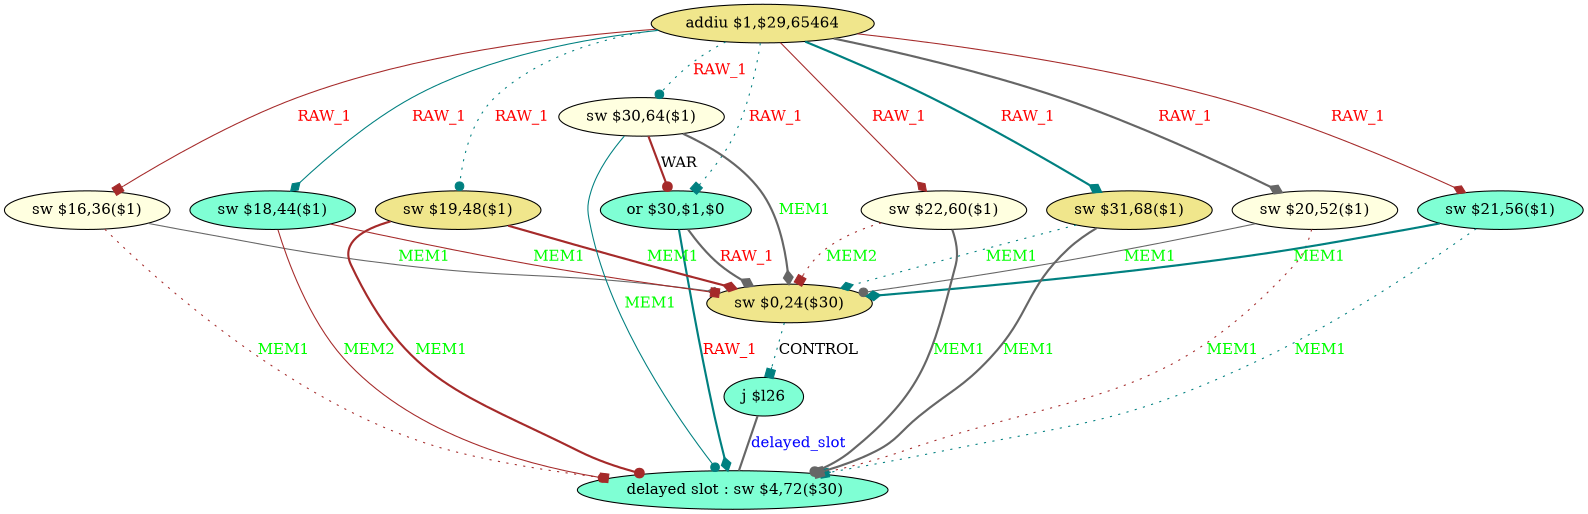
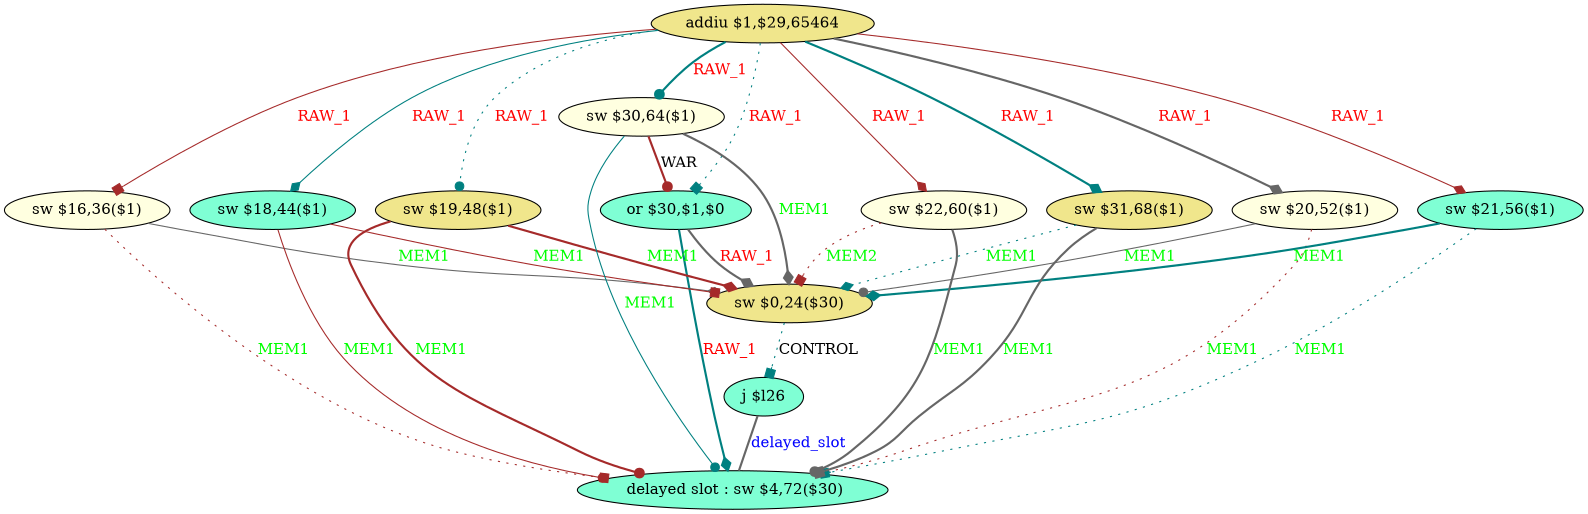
(692, 63) -> (692, 63)
(370, 350) -> (370, 350)
